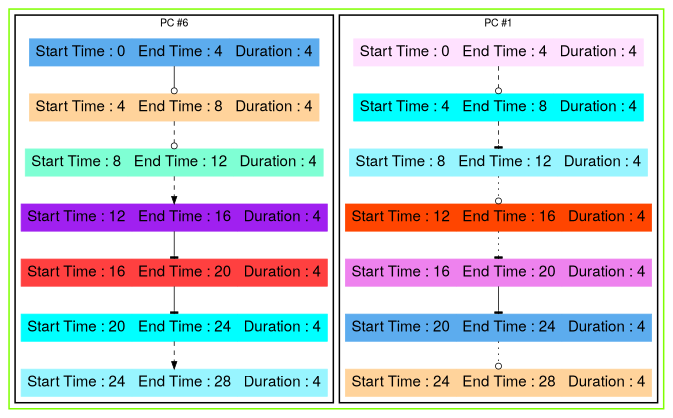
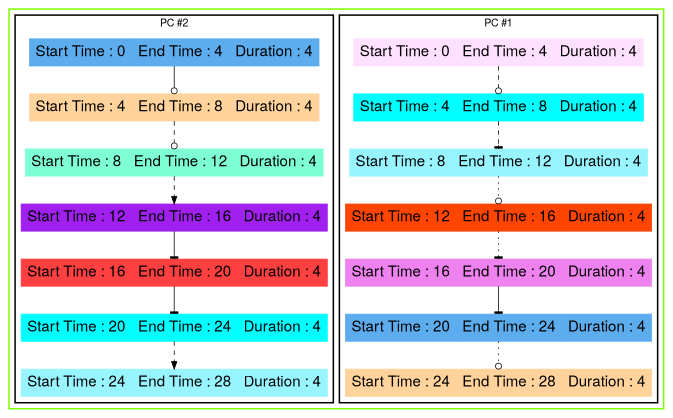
(174, 24) -> (174, 24)
